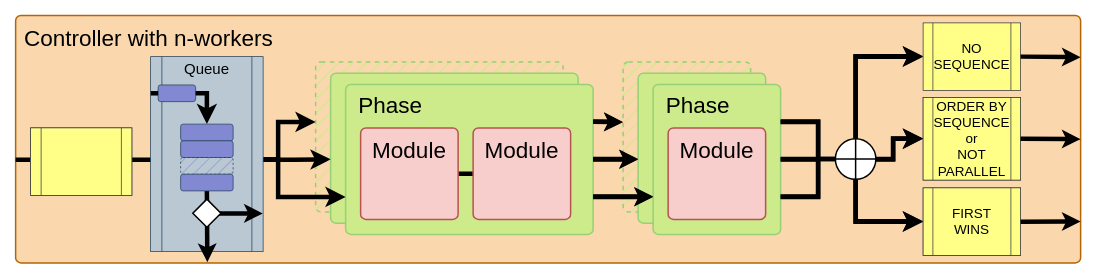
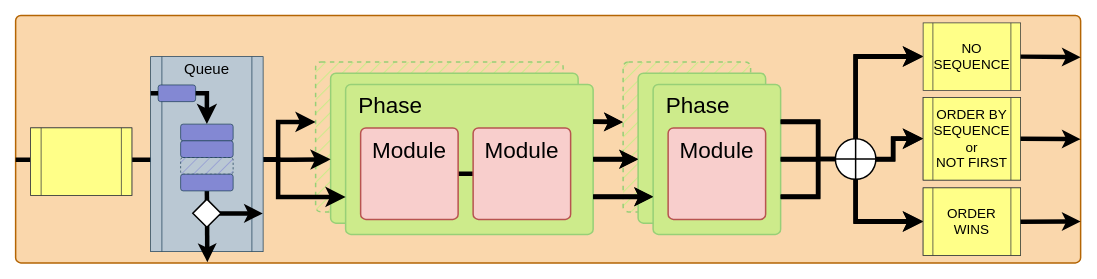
(149, 38) -> none
(972, 139) -> (972, 139)
(972, 222) -> (972, 222)
